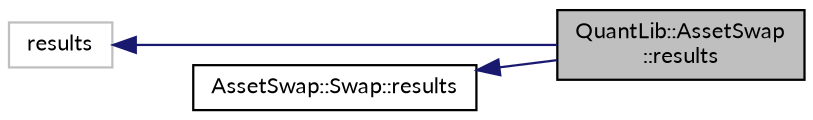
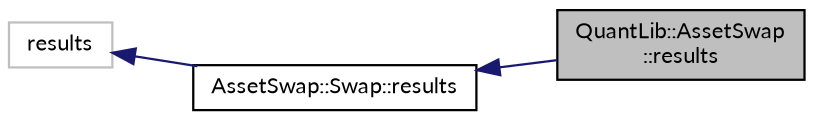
(347, 45) -> (166, 61)
